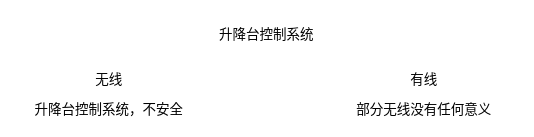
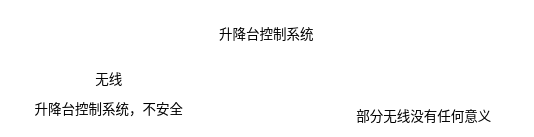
(424, 79) -> none
(424, 109) -> (424, 117)
